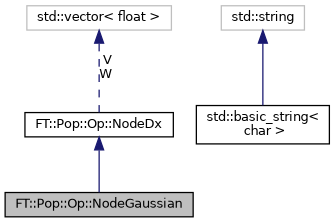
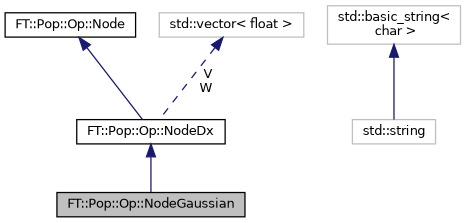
none -> (70, 25)
(263, 74) -> (394, 88)
(263, 125) -> (394, 25)
